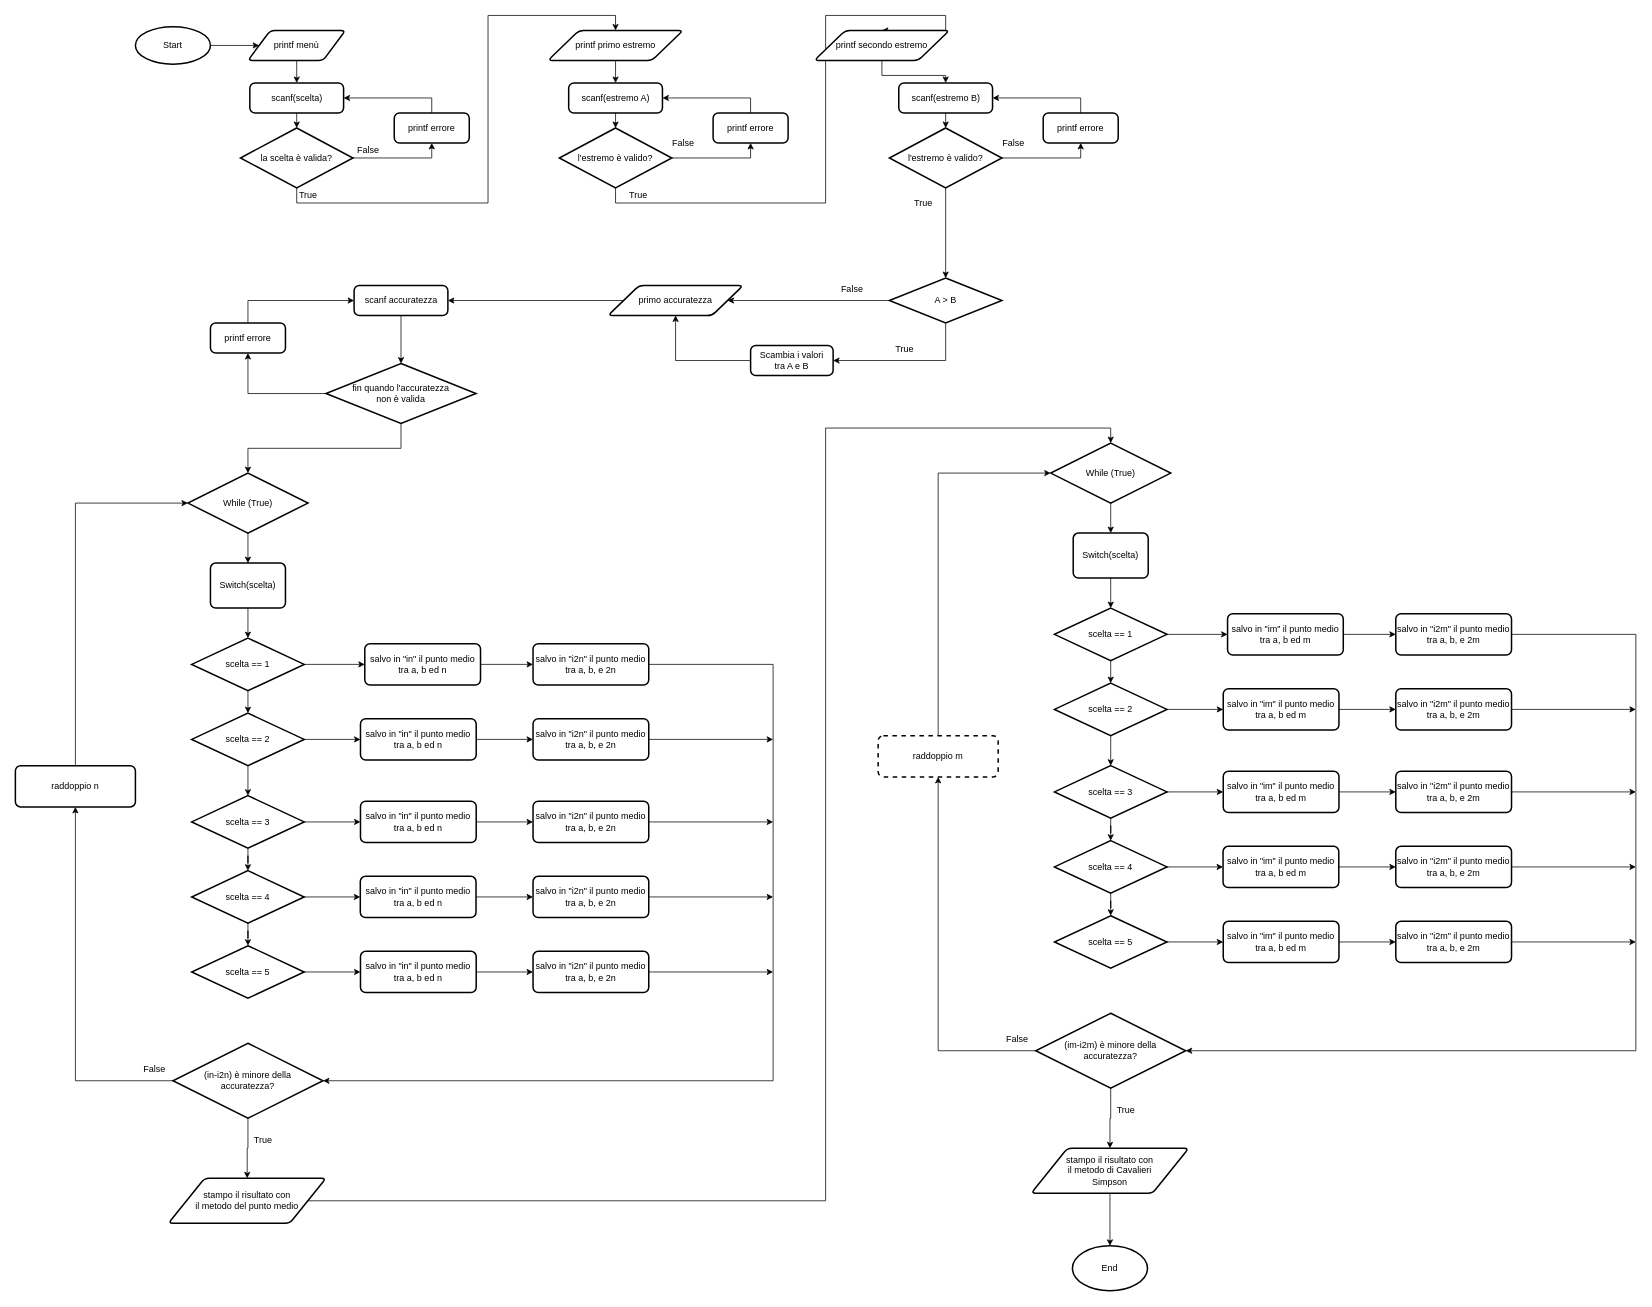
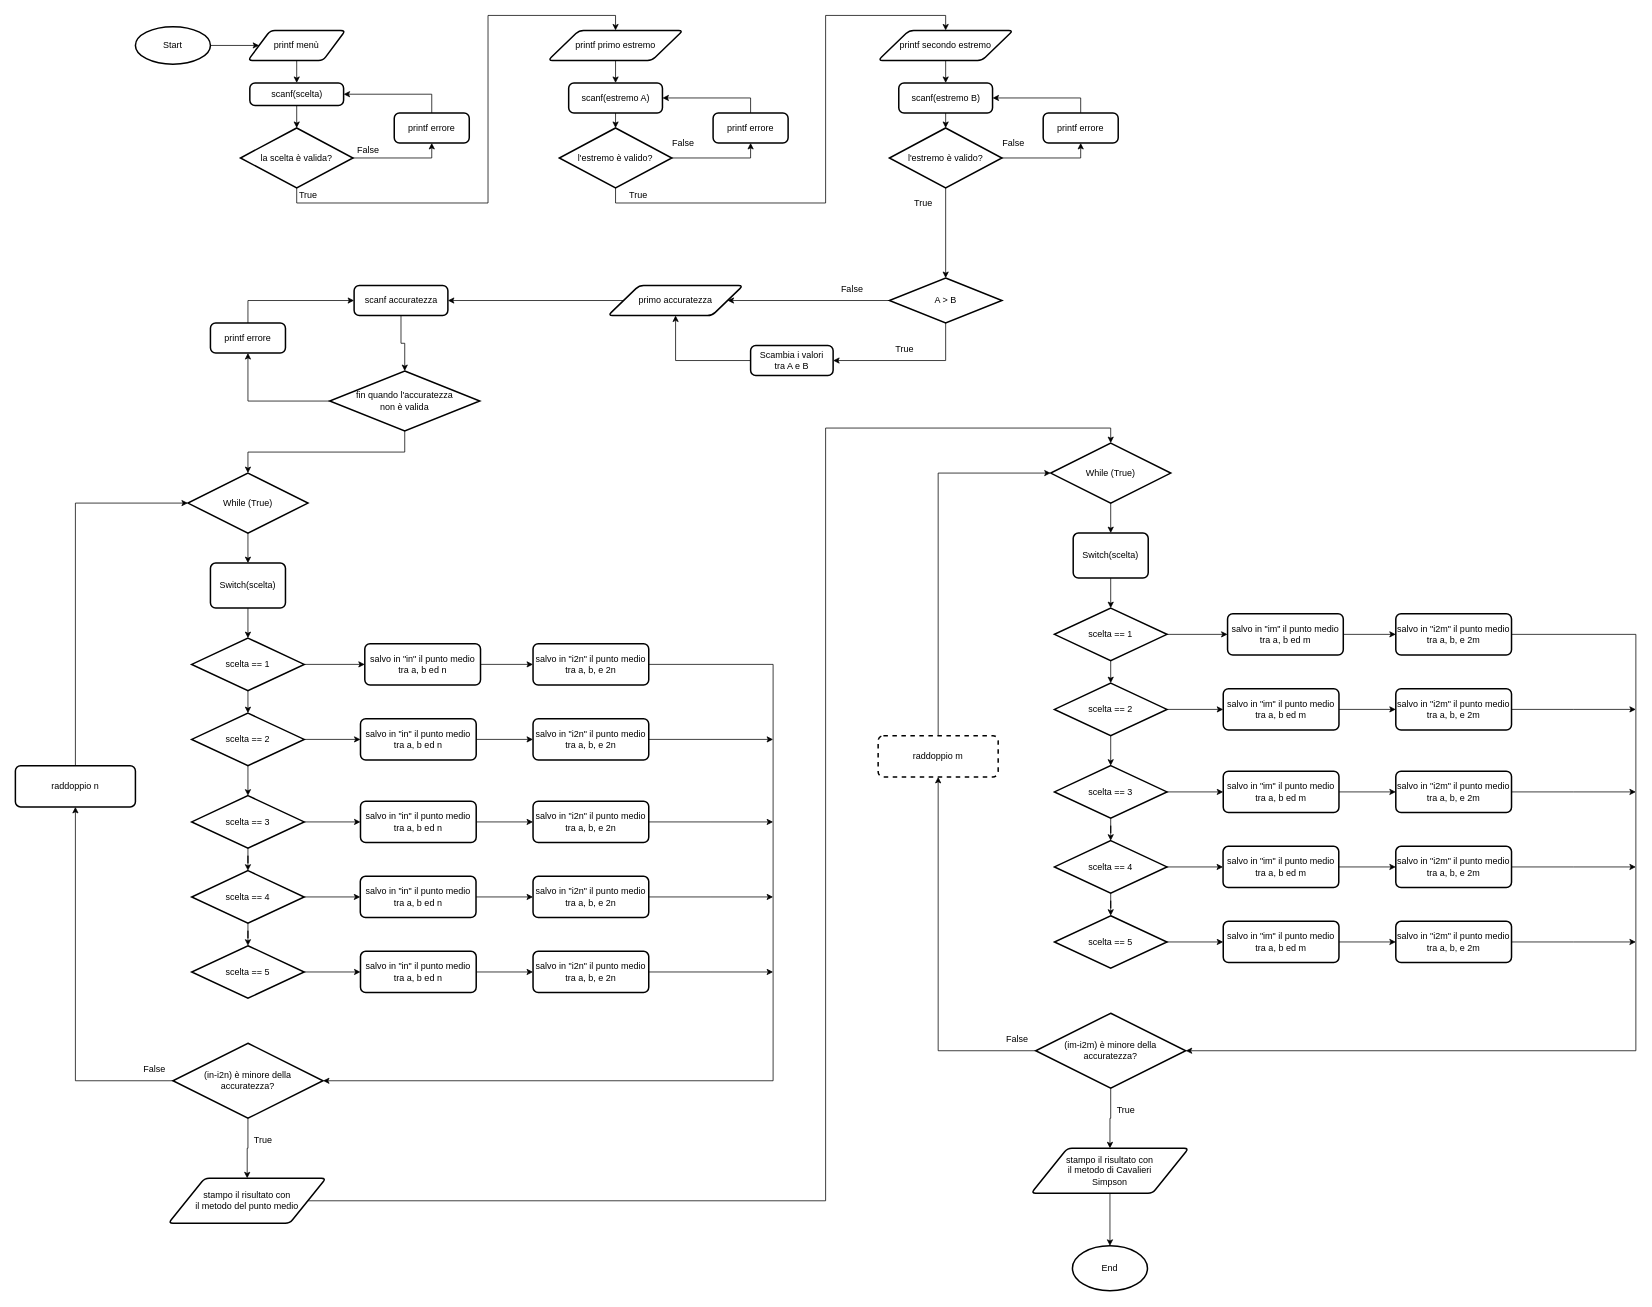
(882, 45) -> (945, 45)
(297, 98) -> (297, 94)
(401, 393) -> (405, 401)
